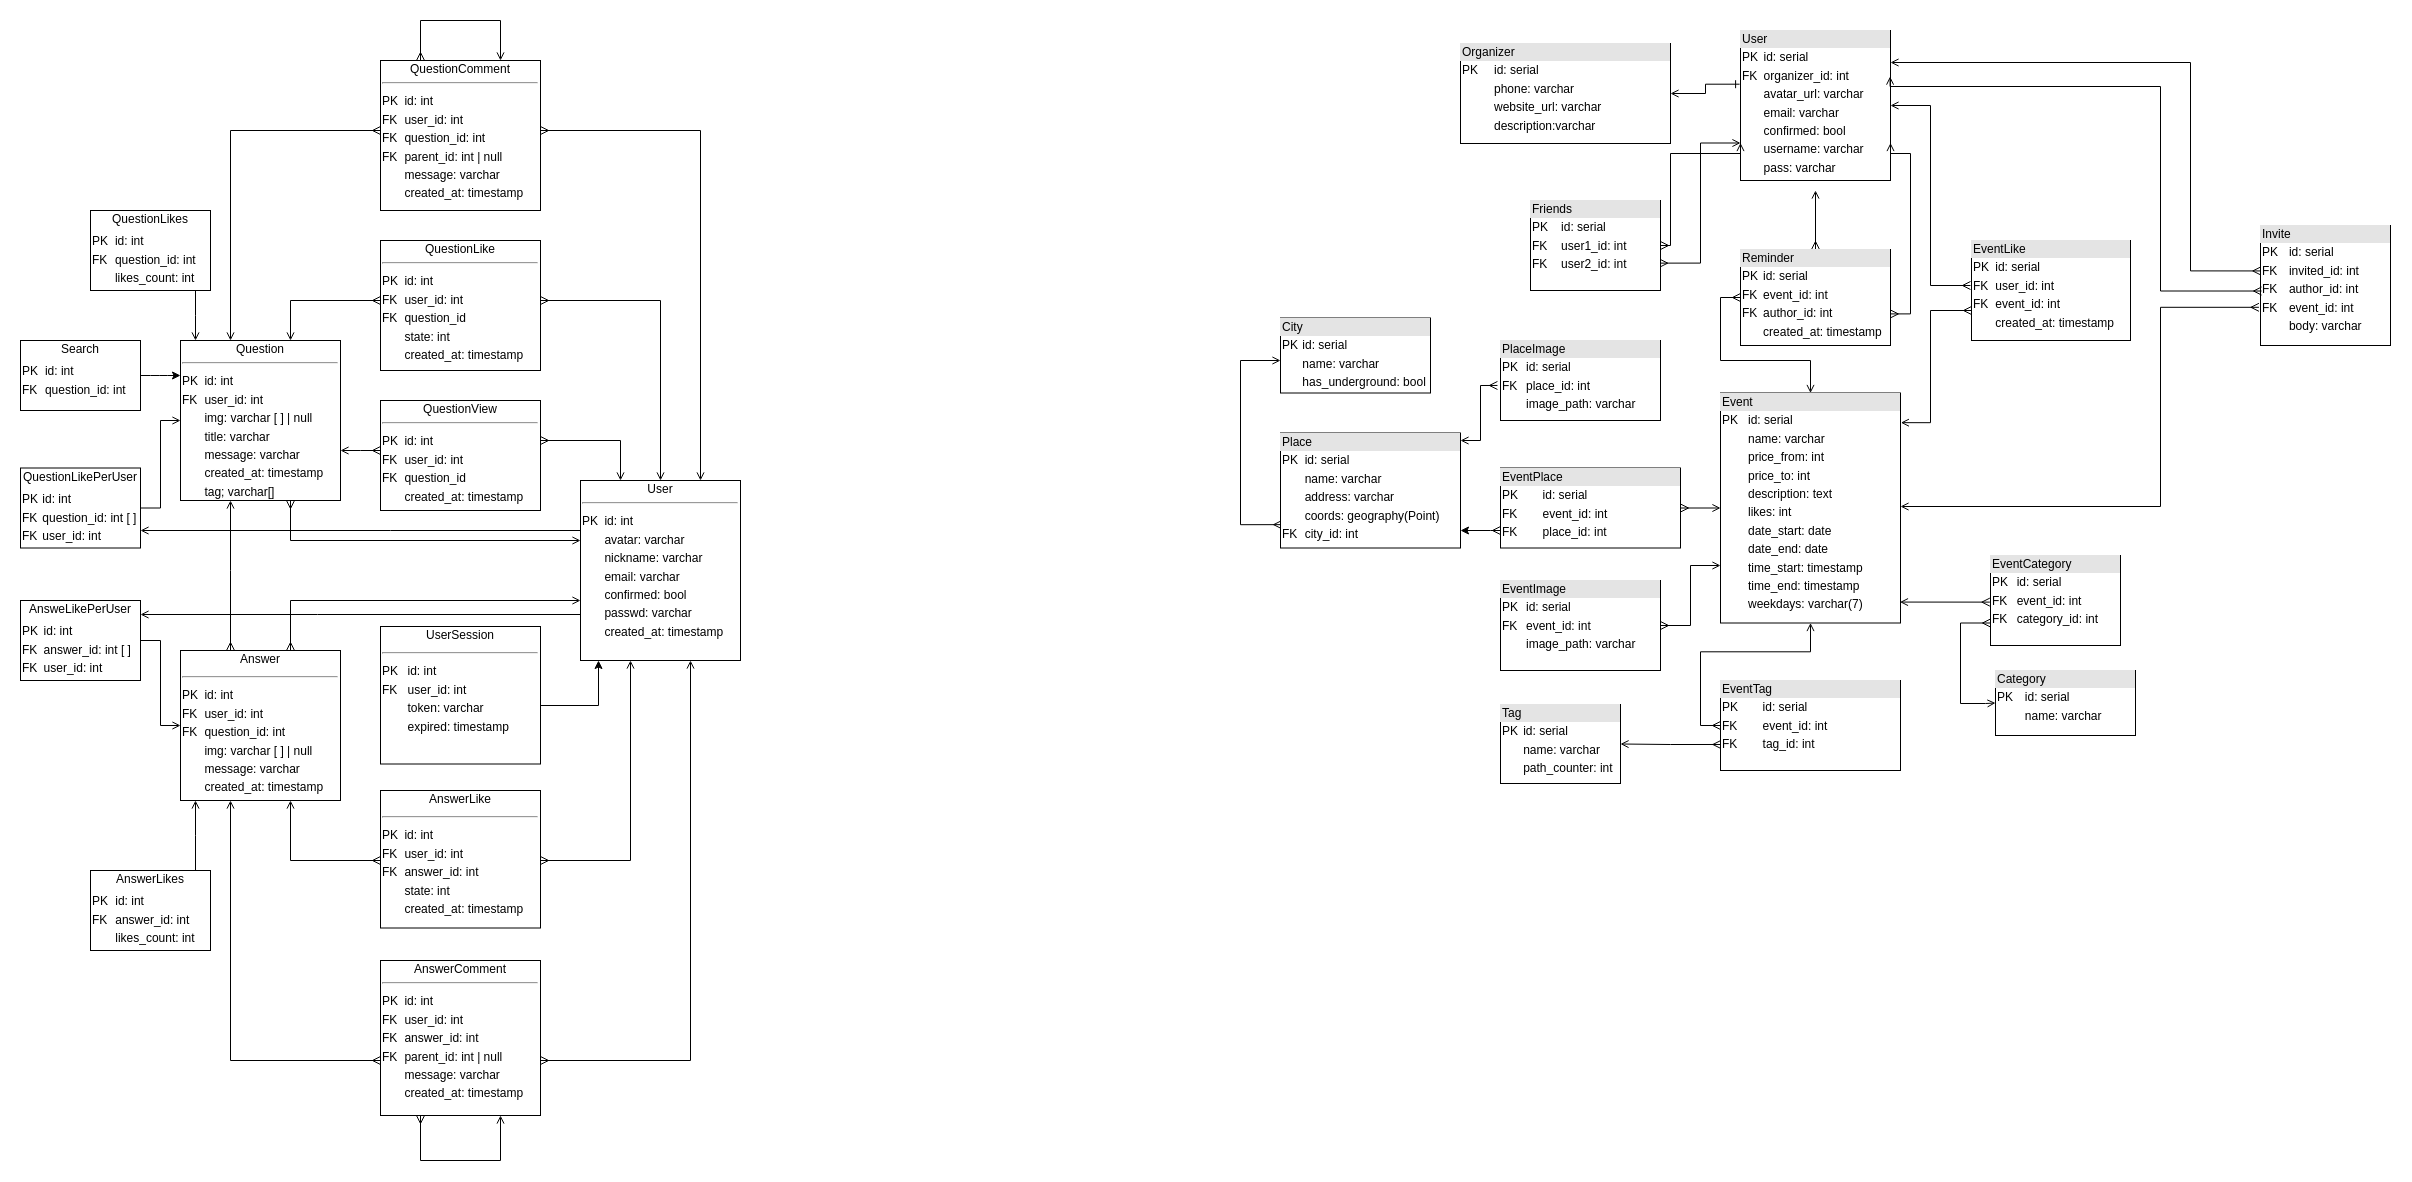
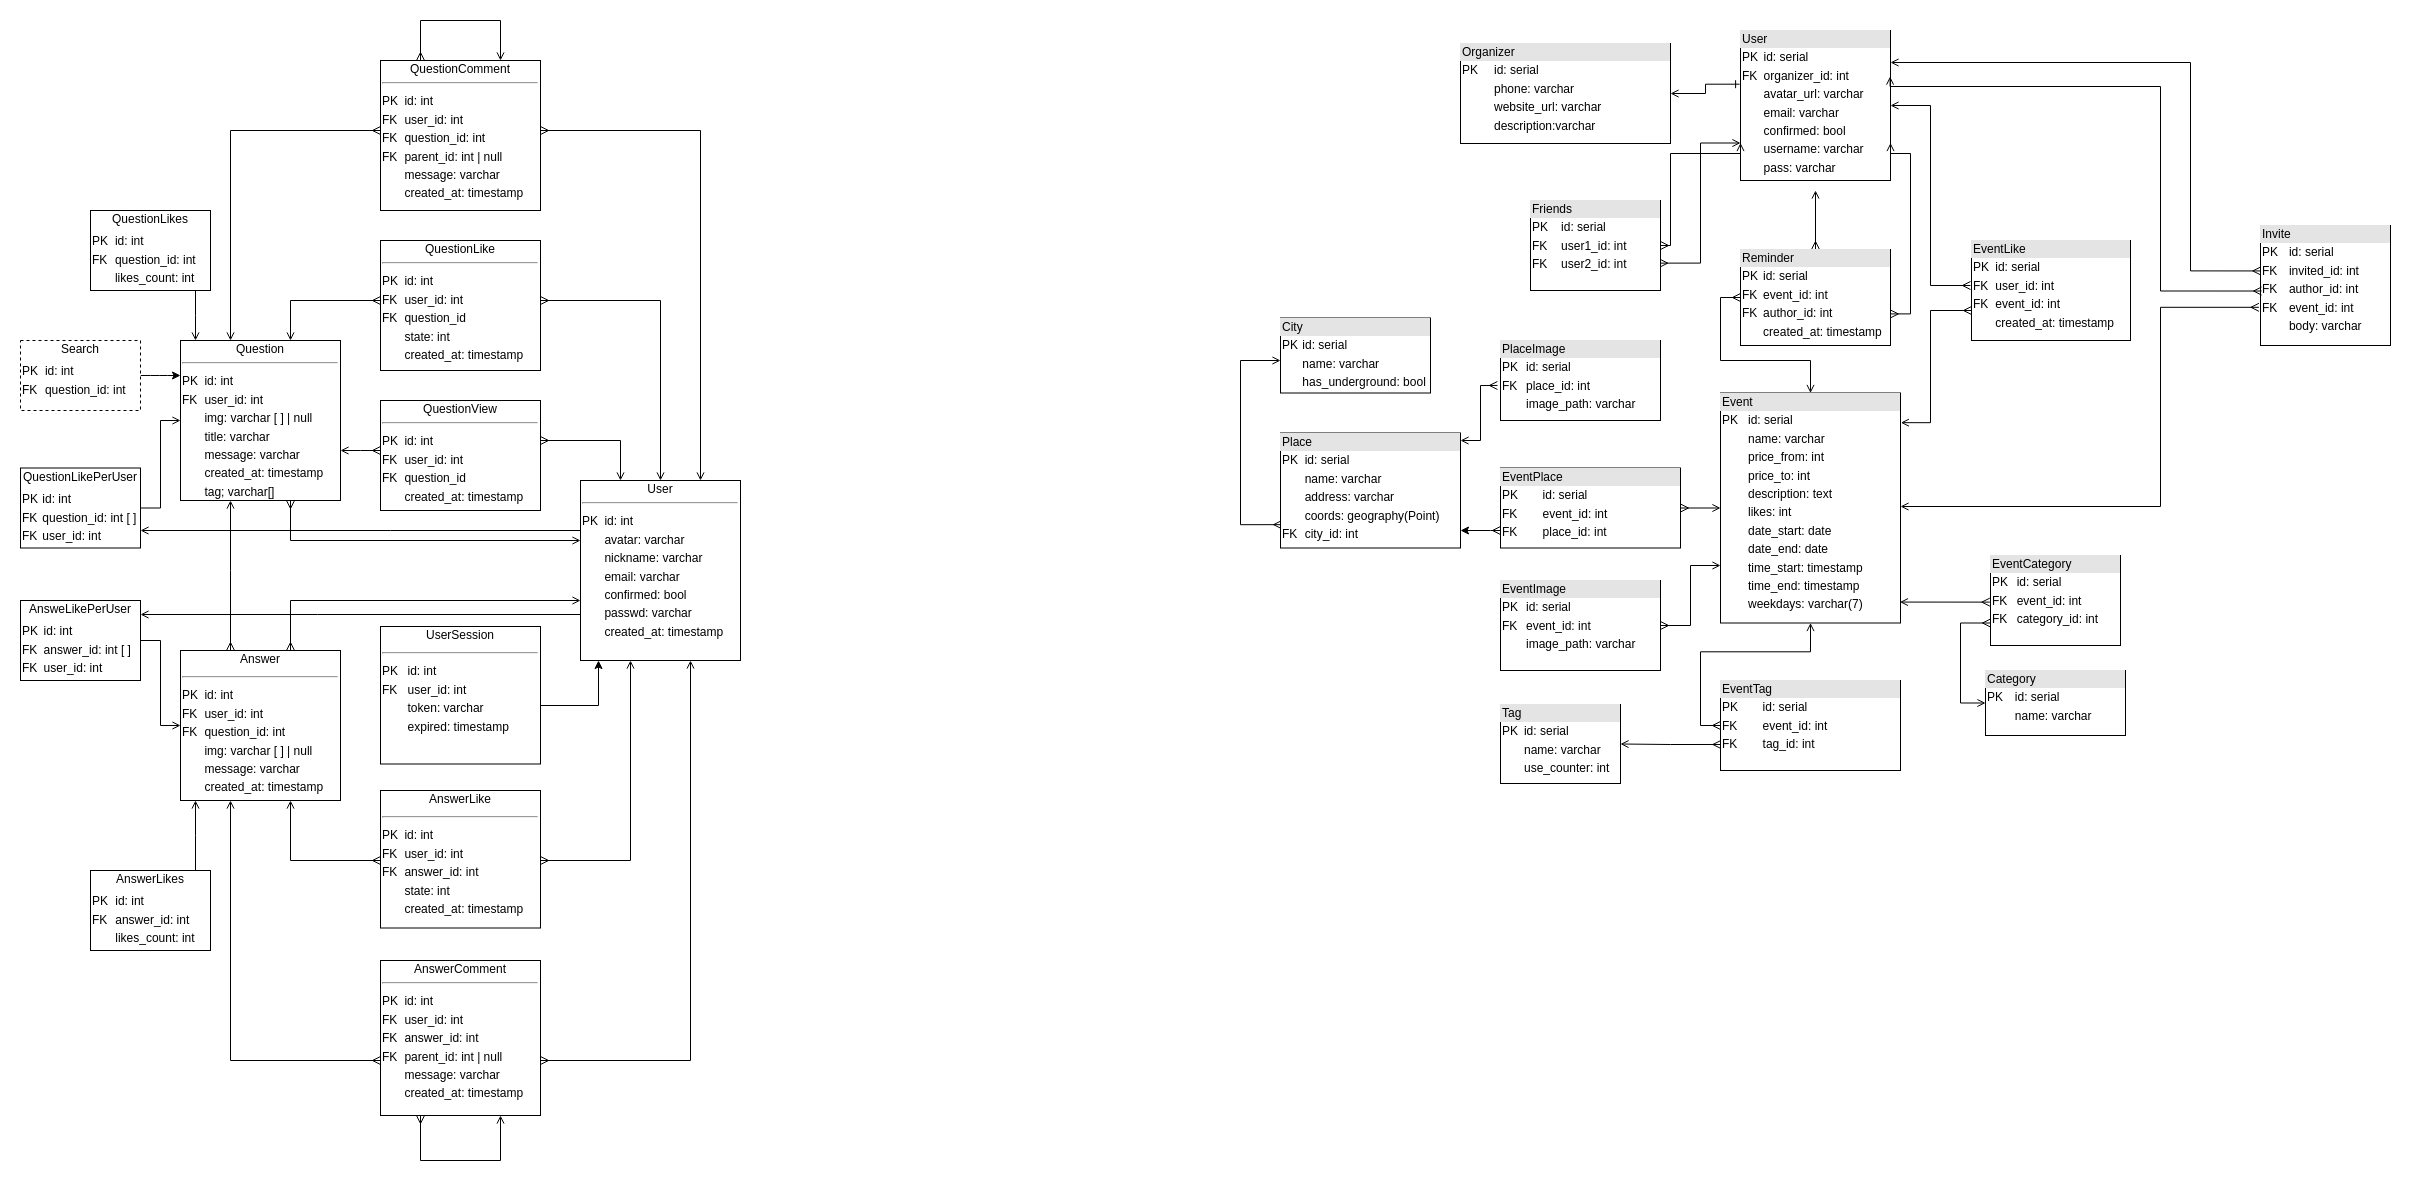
(81, 376) -> (81, 376)
(2066, 703) -> (2056, 703)
(1553, 733) -> (1550, 733)
